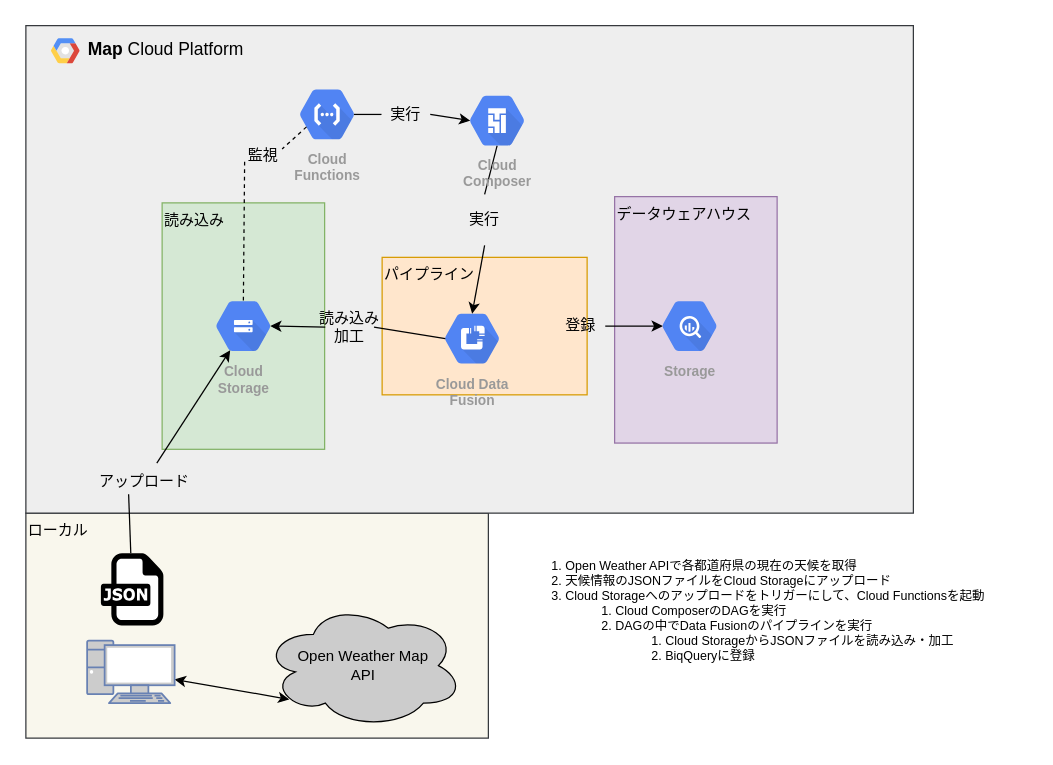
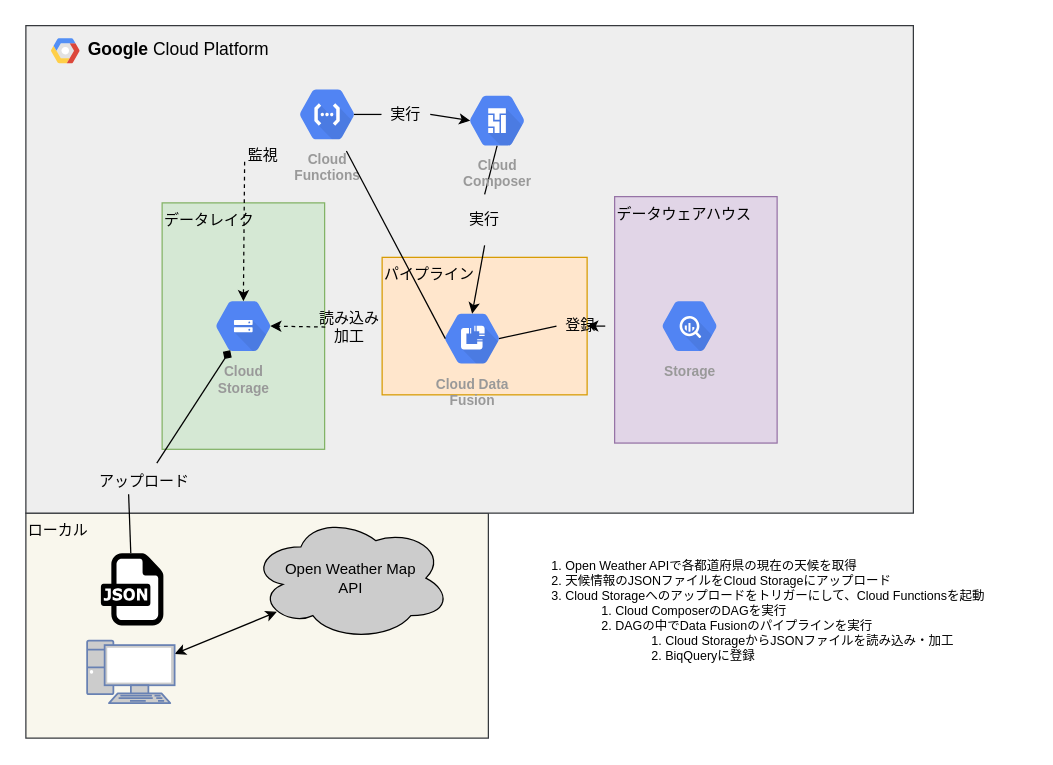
(167, 50) -> (180, 50)
(294, 138) -> none
(194, 221) -> (209, 221)
(243, 295) -> (243, 291)
(629, 326) -> (600, 326)
(300, 327) -> (300, 327)
none -> (527, 332)
(409, 333) -> (396, 245)
(225, 358) -> (225, 358)
(363, 666) -> (351, 578)
